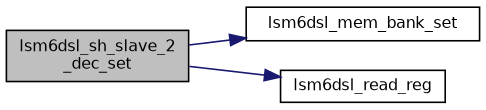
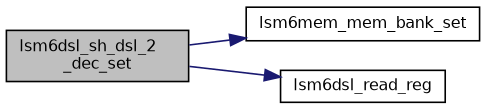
(363, 24) -> (363, 24)
(98, 56) -> (98, 56)
